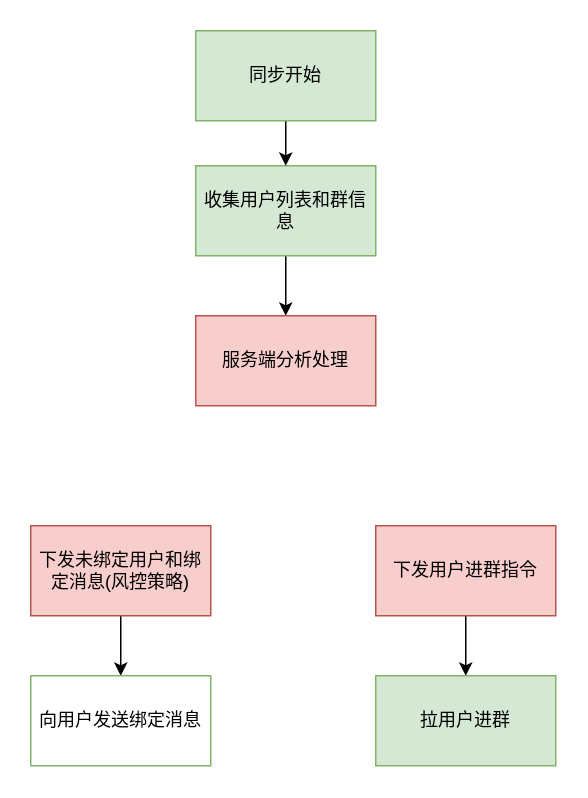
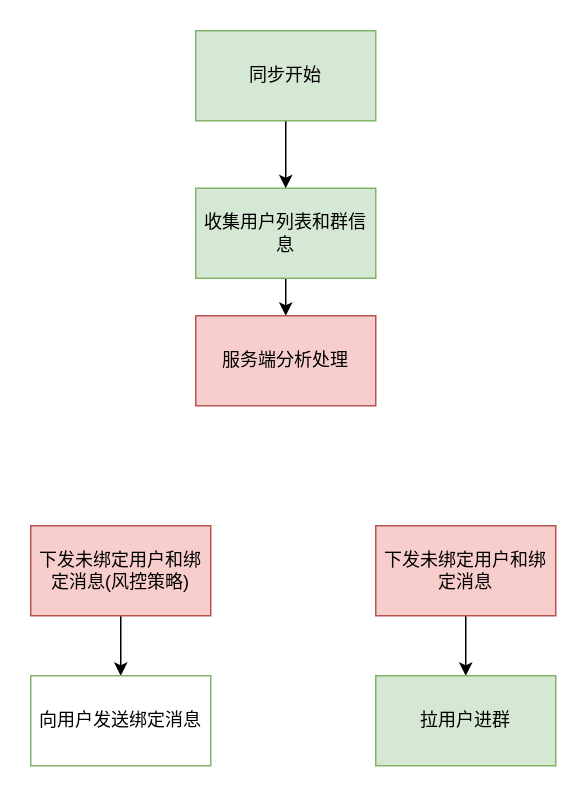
(286, 211) -> (286, 233)
(466, 571) -> (466, 571)
